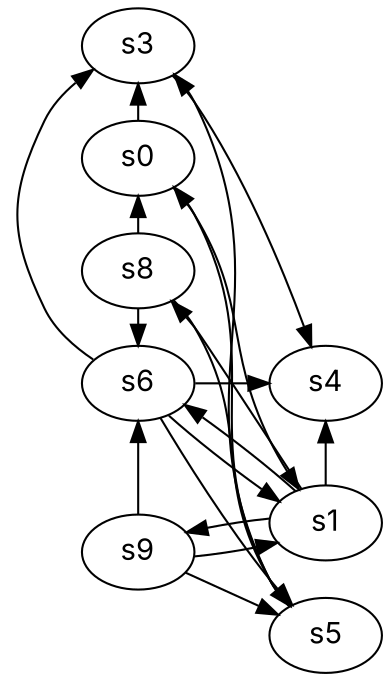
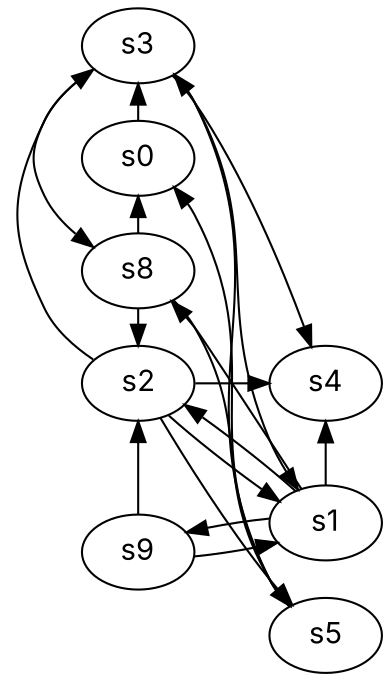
none -> (37, 177)
(236, 327) -> (245, 354)
(138, 383) -> (138, 383)
(222, 589) -> none
